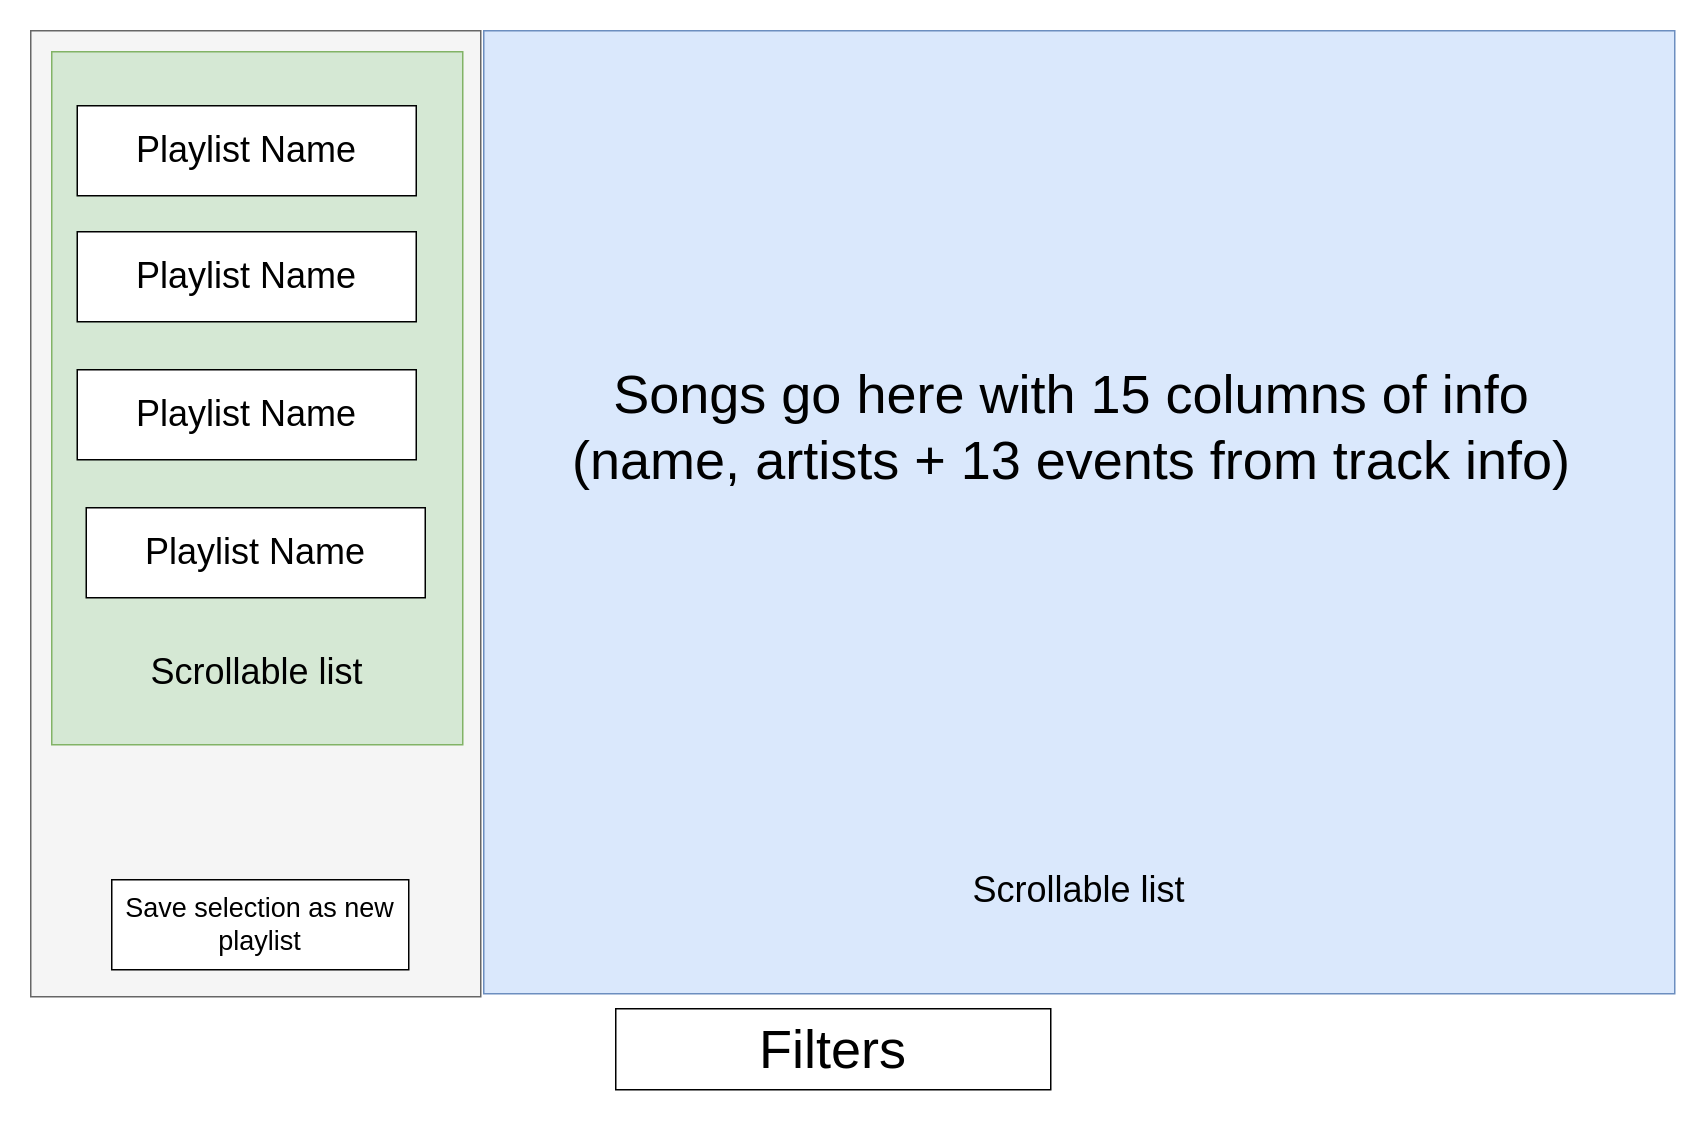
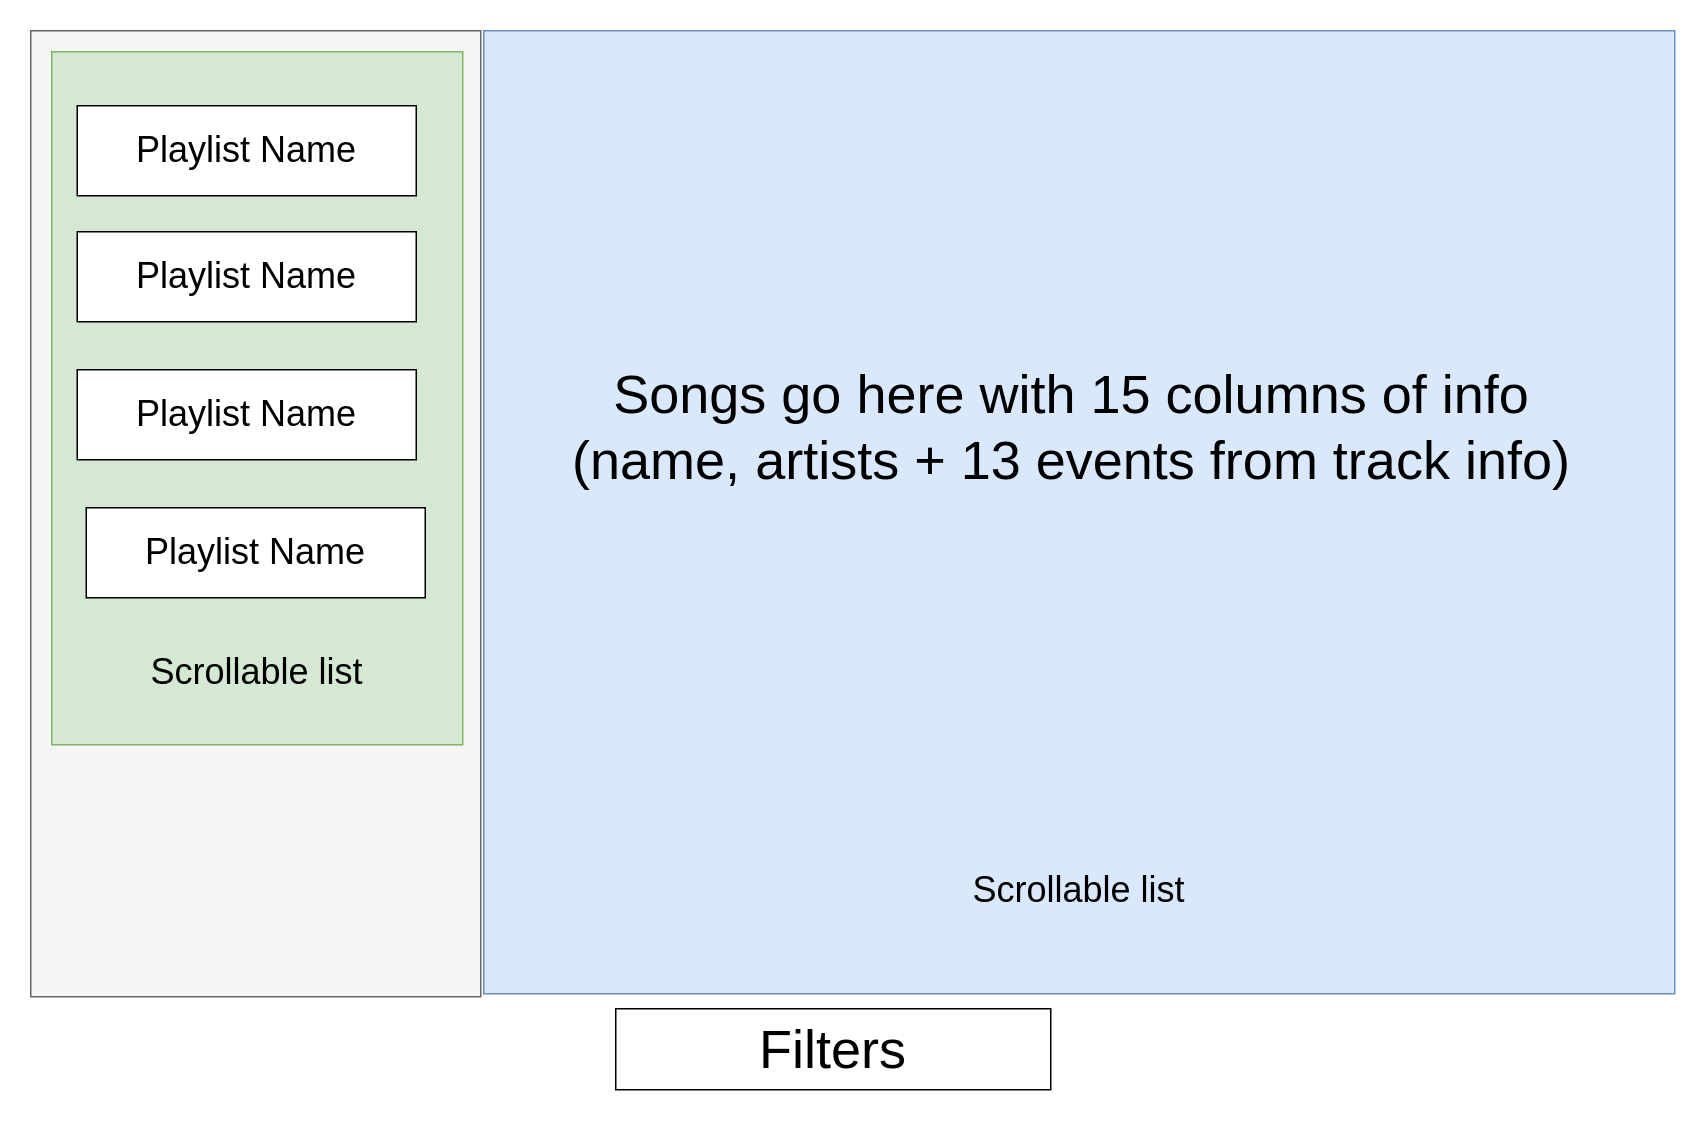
(260, 925) -> none
